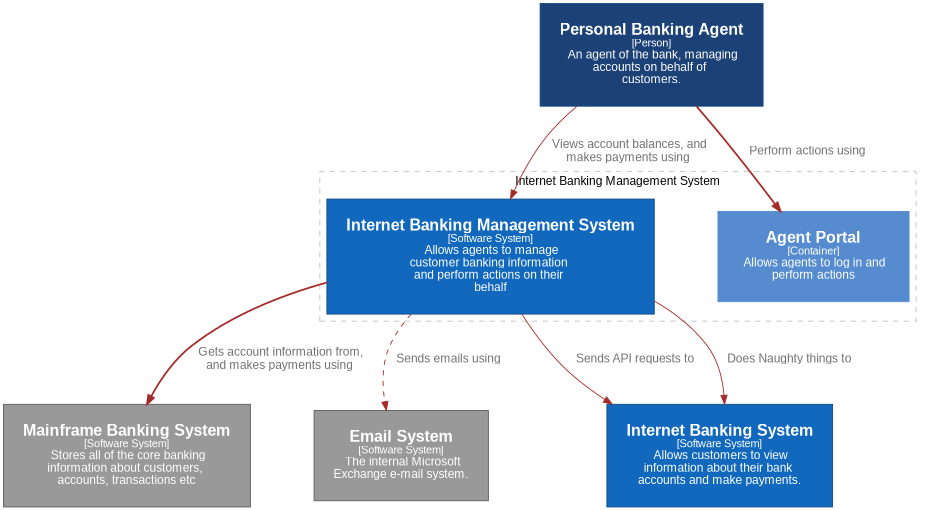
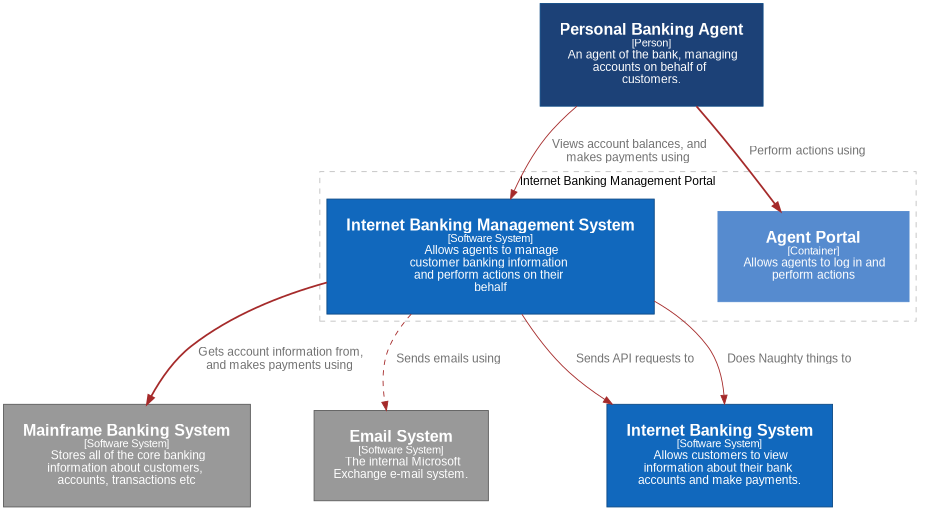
(618, 182) -> (618, 182)
